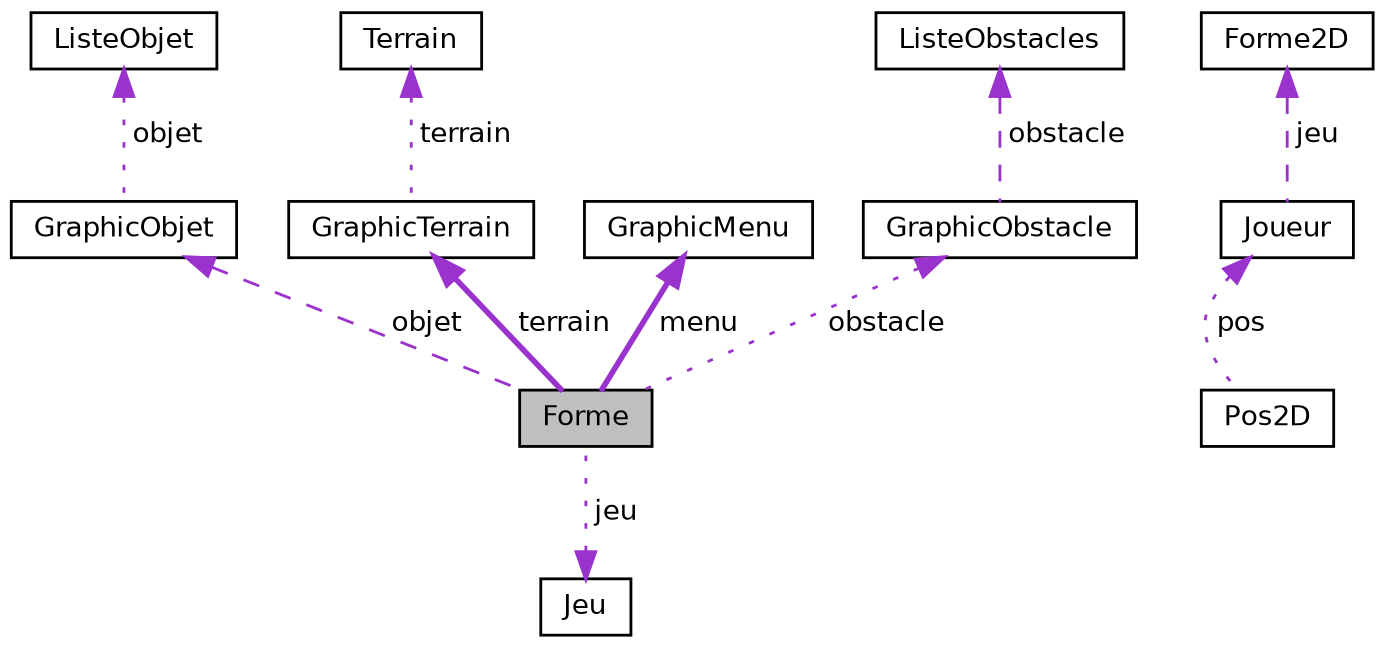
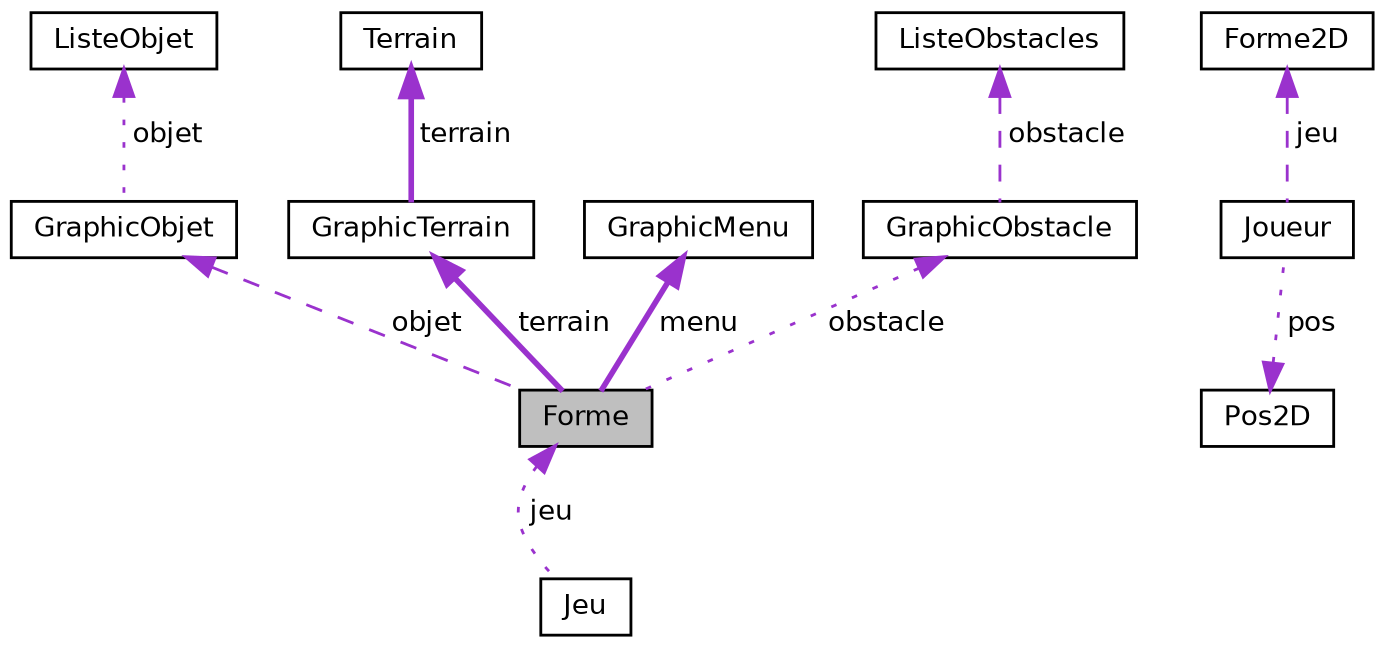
(411, 150) -> (411, 150)
(1206, 335) -> (1279, 310)
(586, 499) -> (521, 526)
